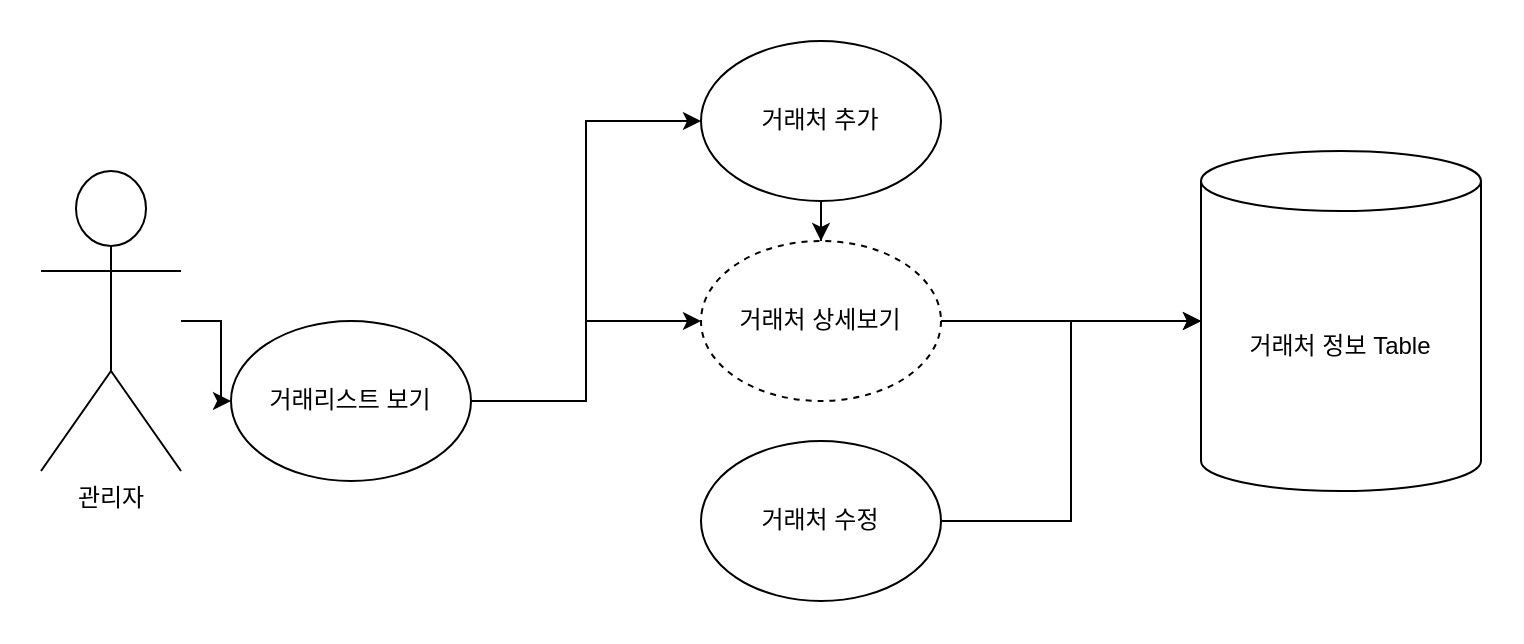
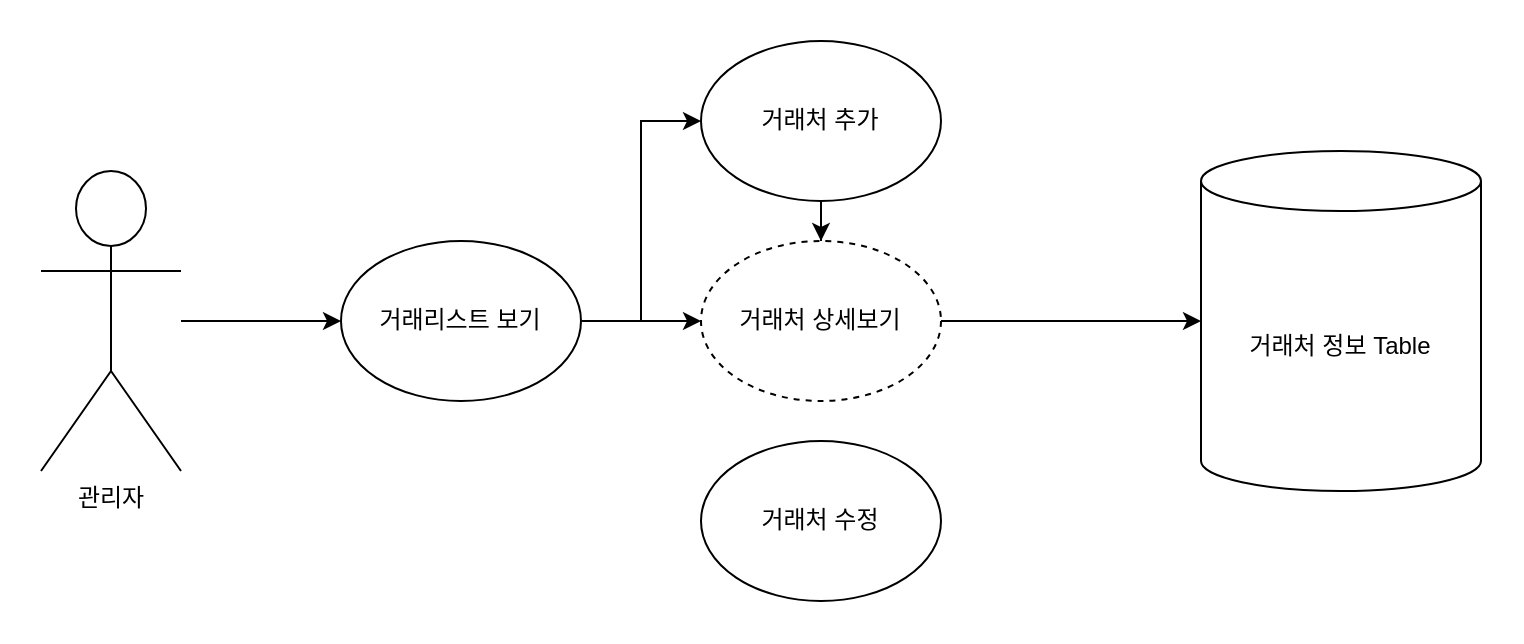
(351, 401) -> (461, 321)
(1071, 488) -> none
